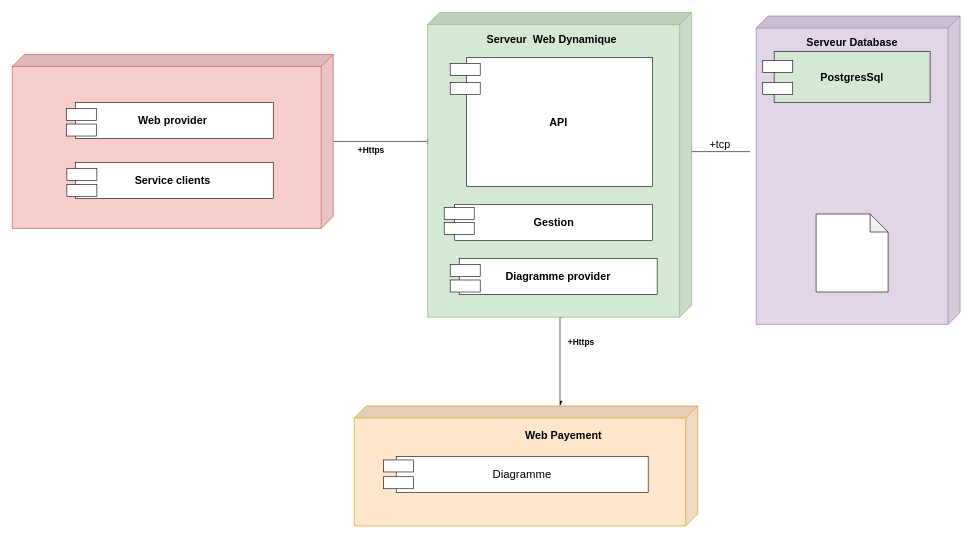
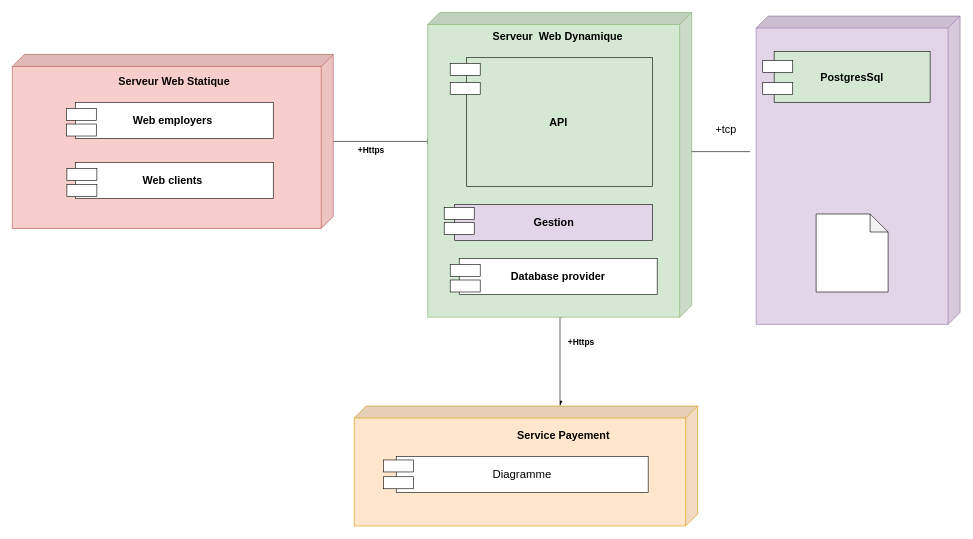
(552, 39) -> (558, 36)
(852, 42) -> none
none -> (174, 81)
(174, 120) -> (174, 120)
(560, 122) -> (560, 122)
(720, 145) -> (726, 130)
(174, 180) -> (174, 180)
(554, 222) -> (554, 222)
(558, 276) -> (558, 276)
(565, 435) -> (565, 435)
